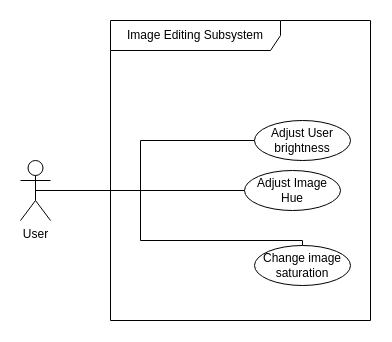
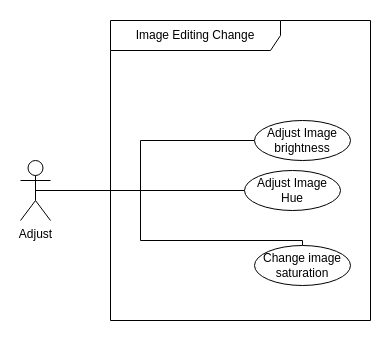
(196, 36) -> (196, 36)
(303, 141) -> (303, 141)
(36, 235) -> (36, 235)
